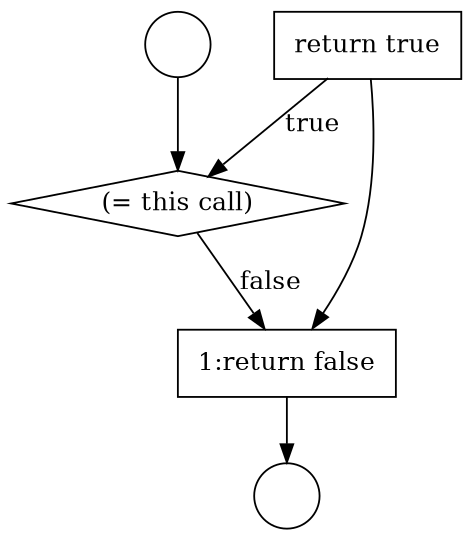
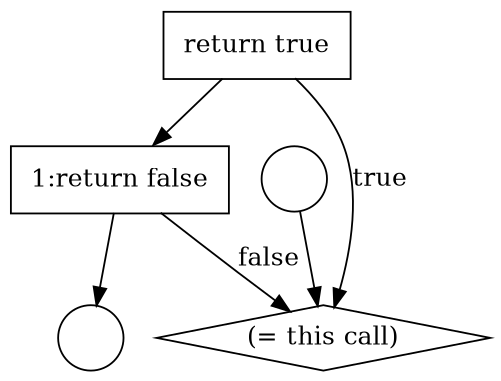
(226, 273) -> (218, 257)
